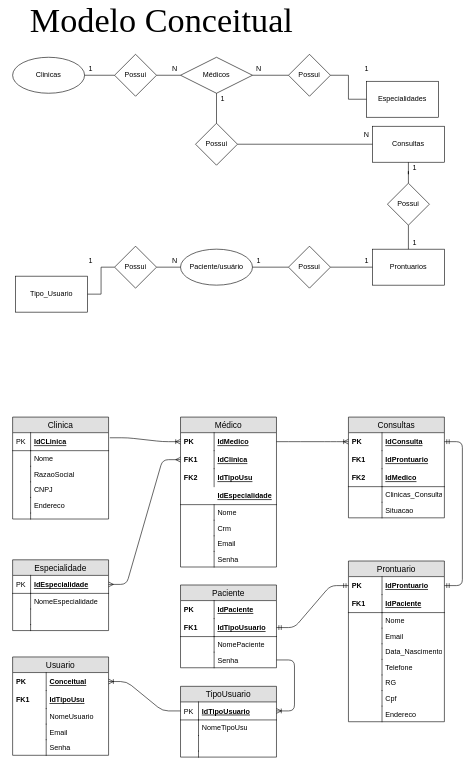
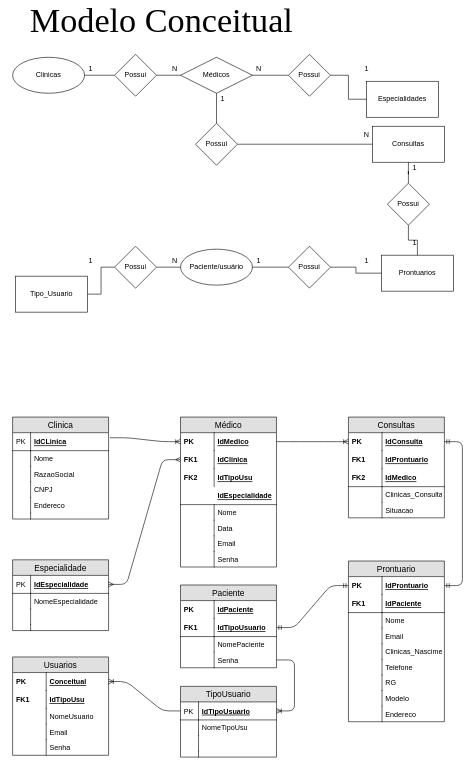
(408, 267) -> (417, 273)
(223, 529) -> (225, 529)
(415, 652) -> (420, 652)
(60, 666) -> (60, 666)
(391, 699) -> (396, 699)
